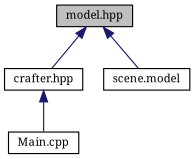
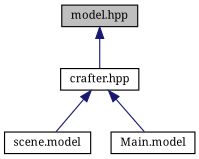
(124, 52) -> (70, 115)
(44, 143) -> (153, 143)
